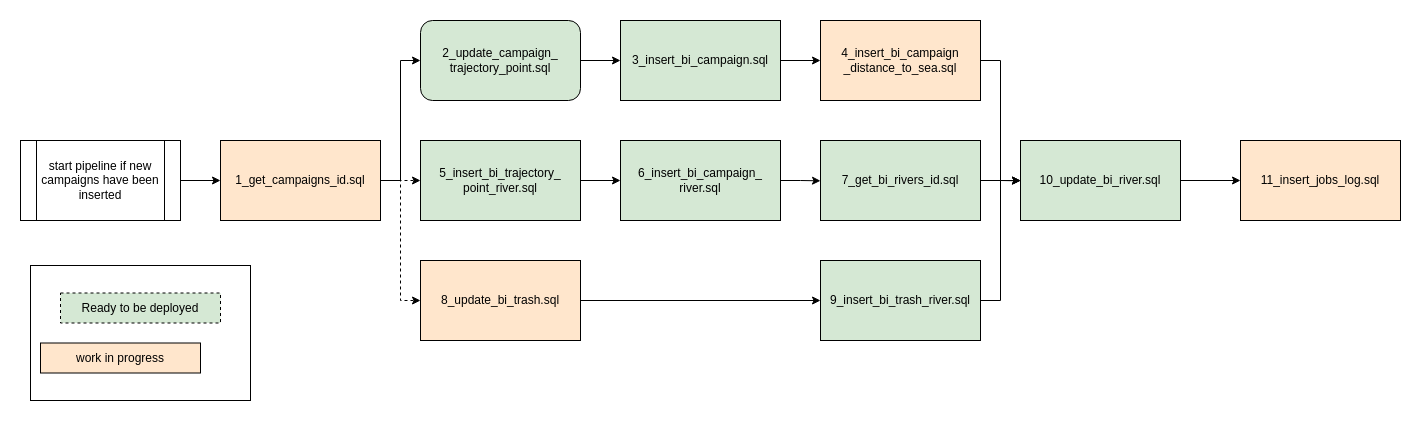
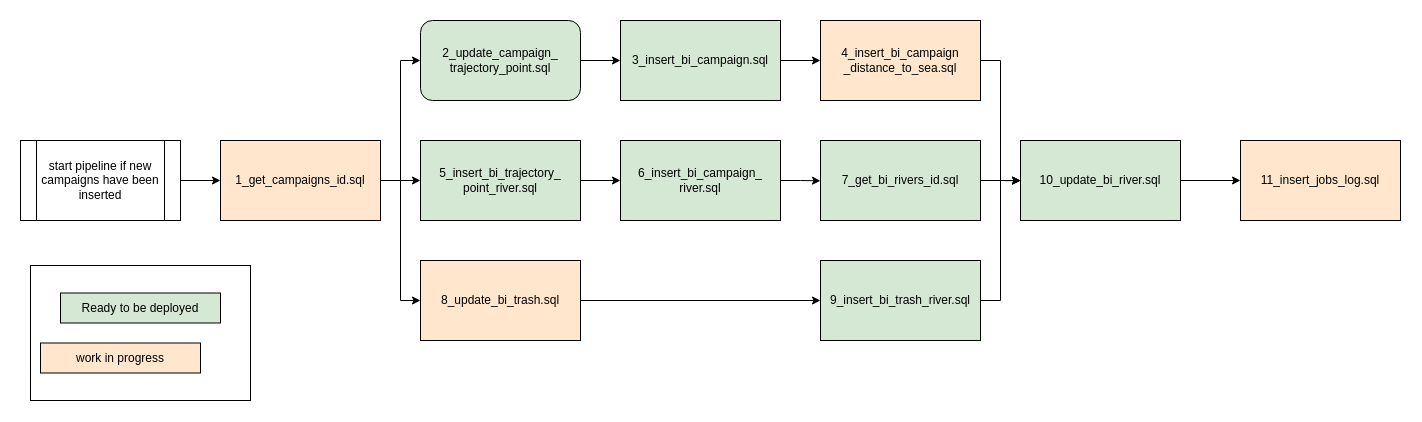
(407, 181) -> (407, 181)
(401, 247) -> (401, 247)
(141, 308) -> (141, 308)
